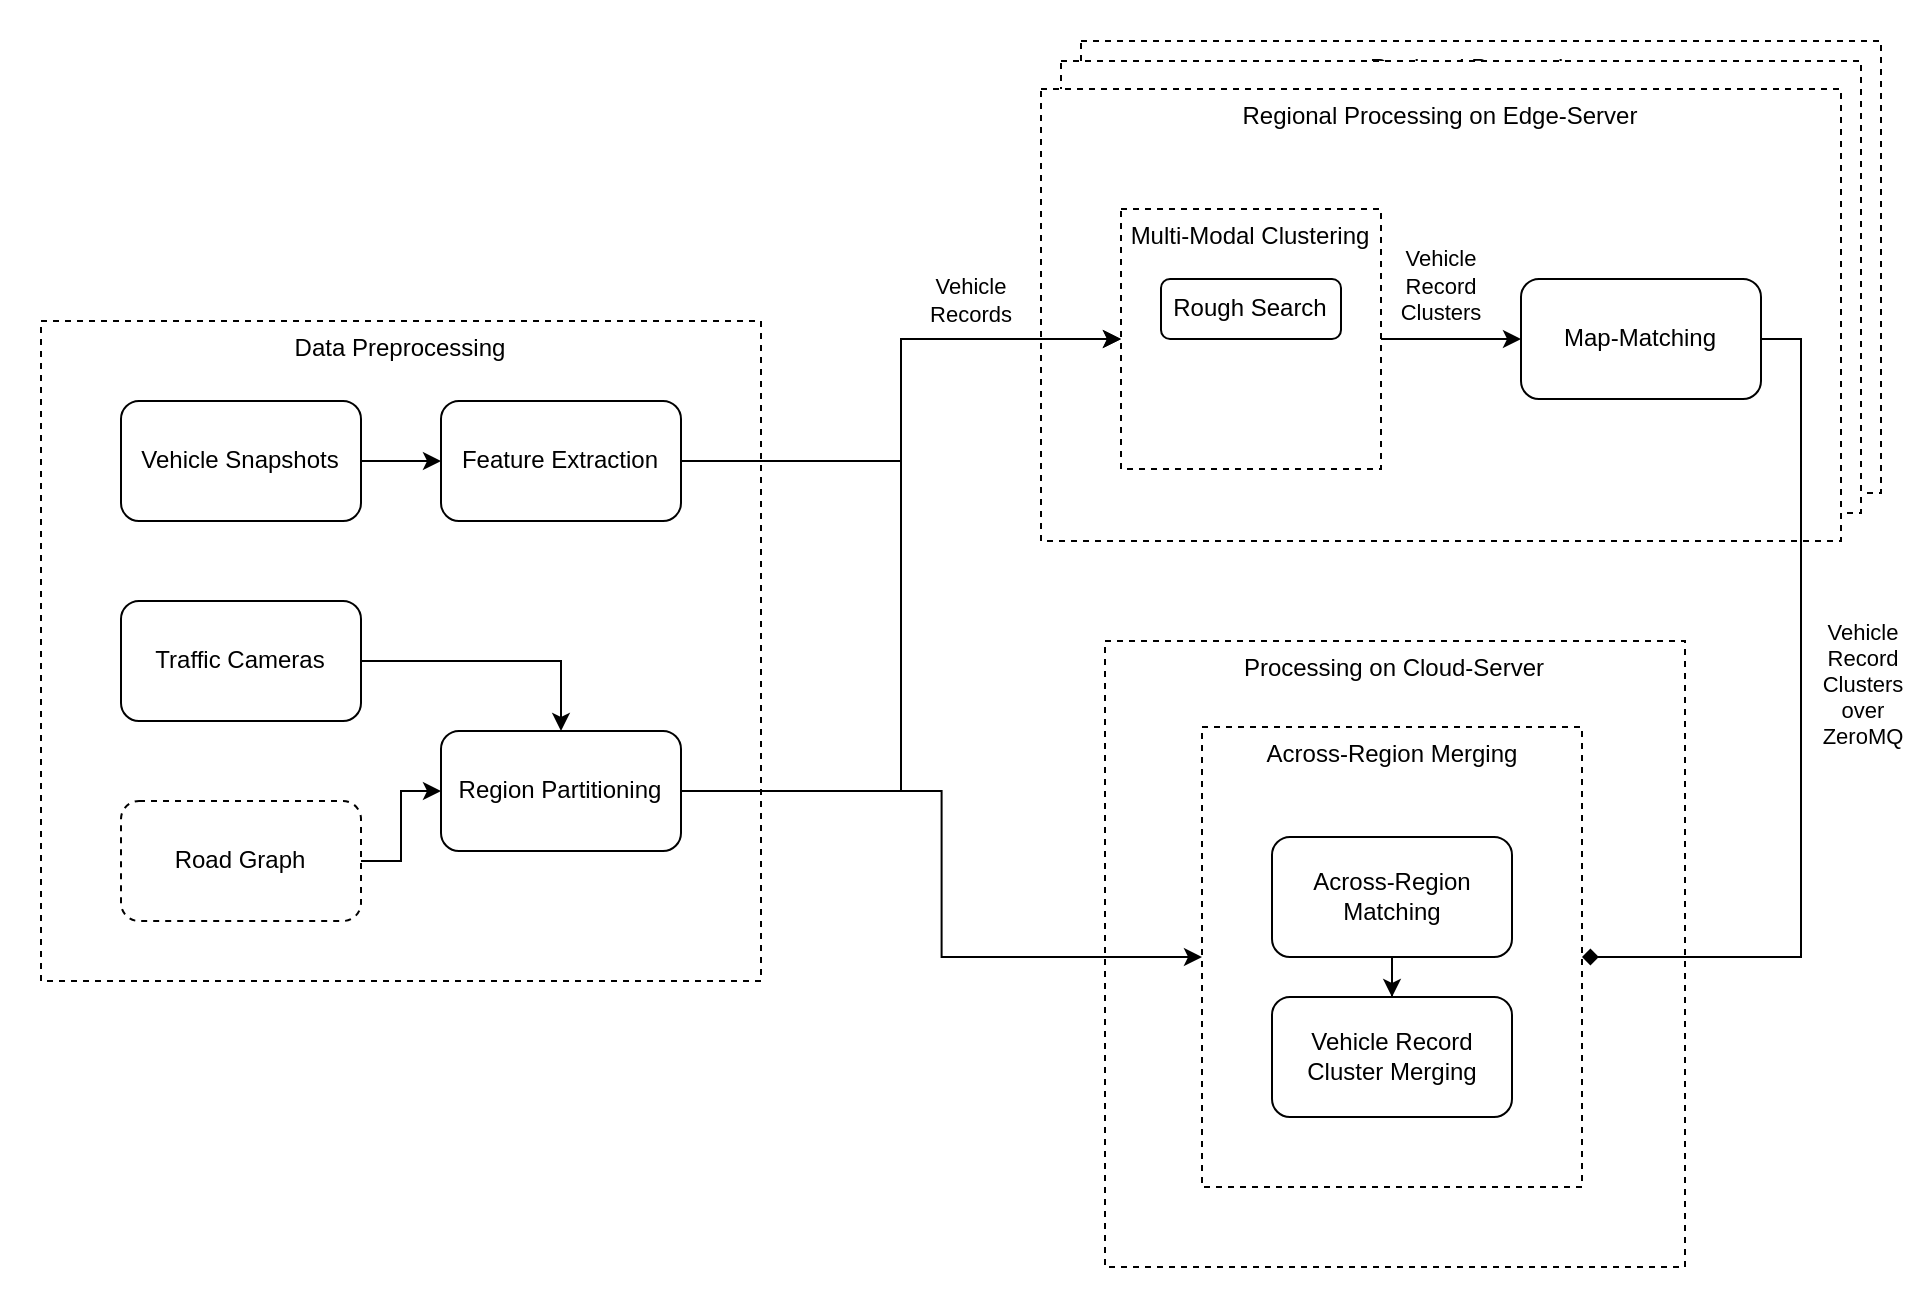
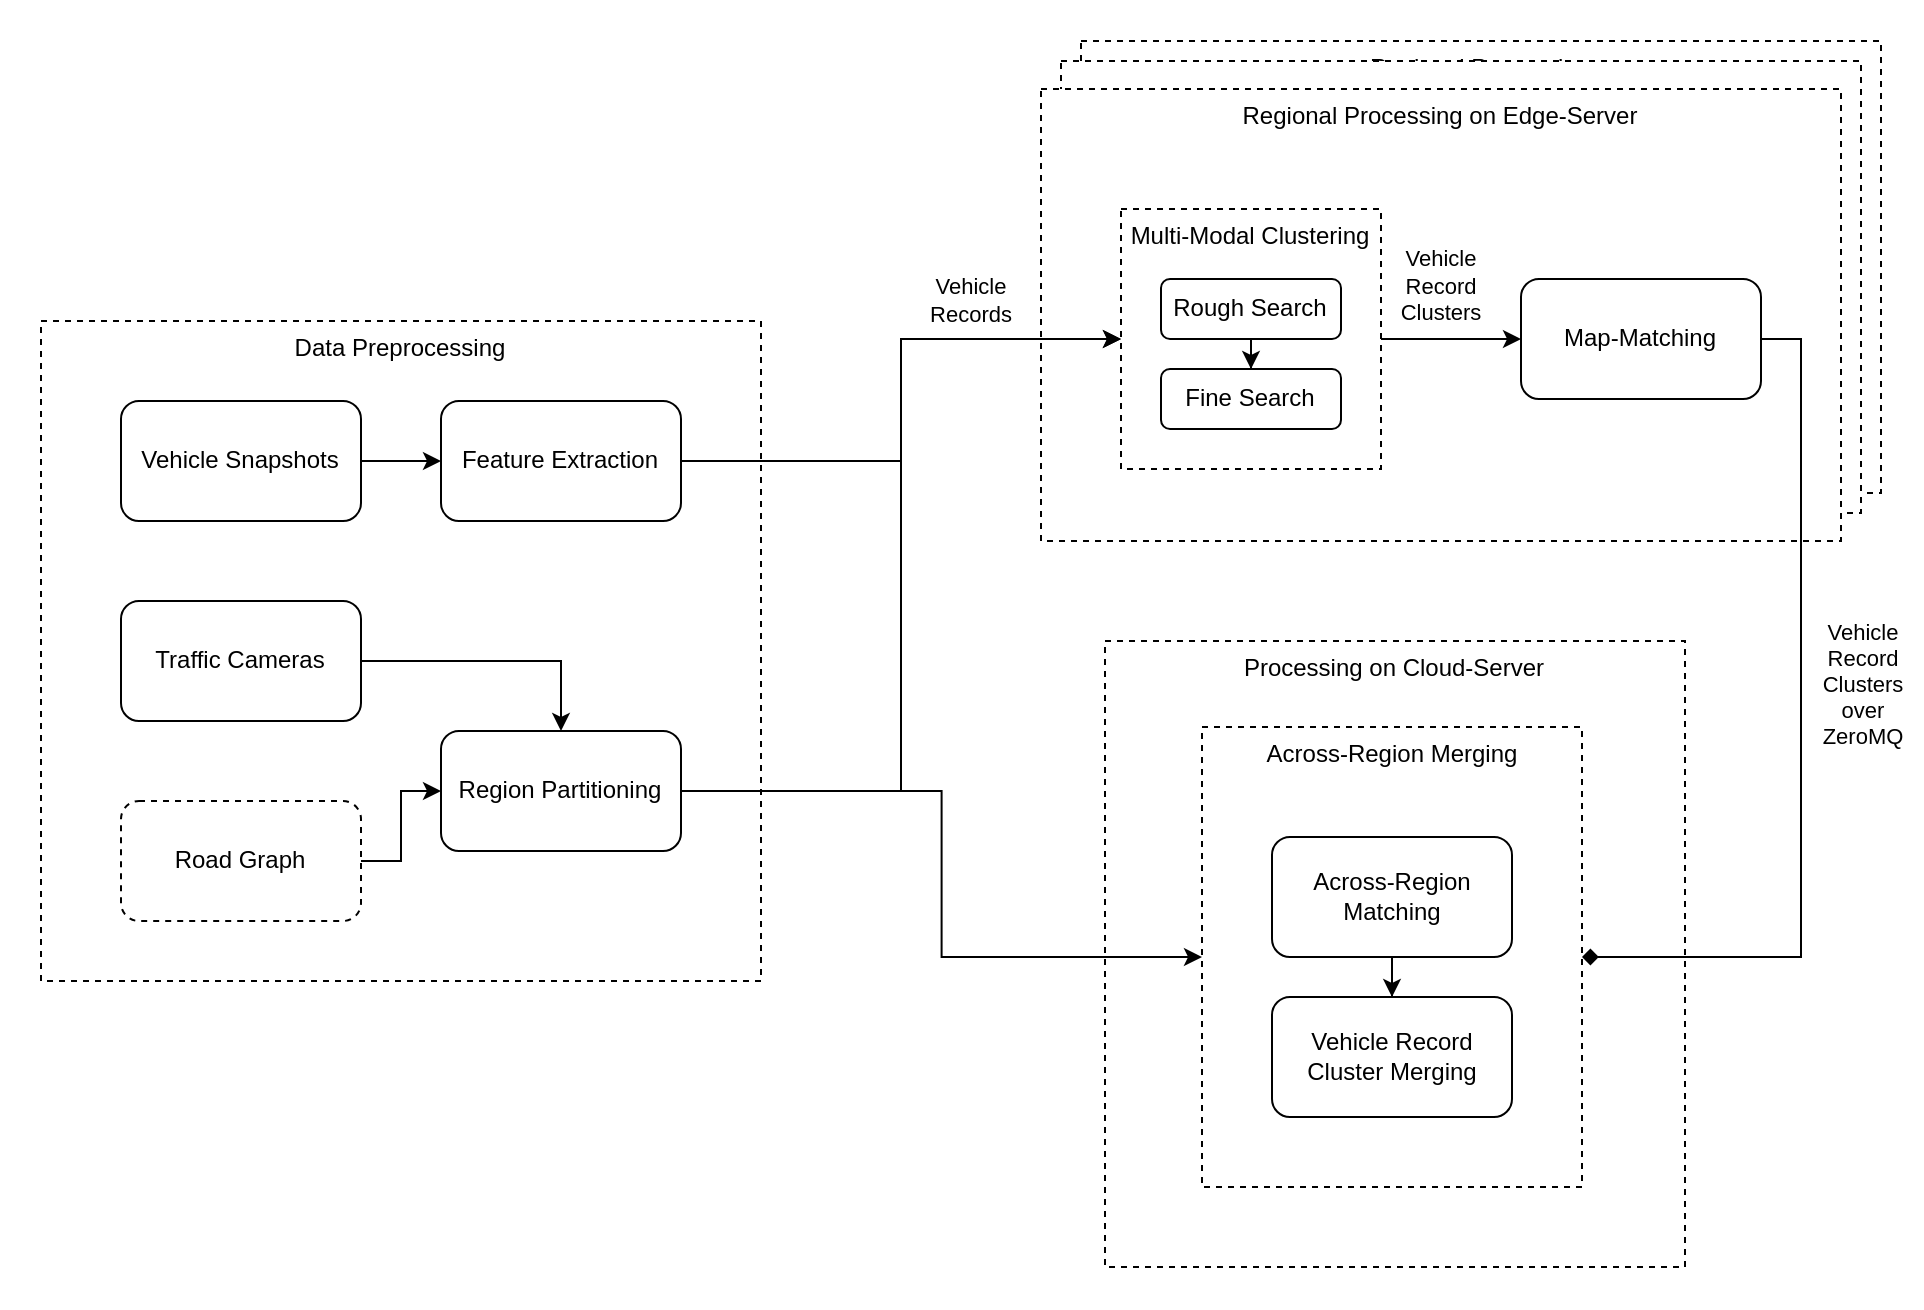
none -> (1251, 355)
none -> (1251, 399)
